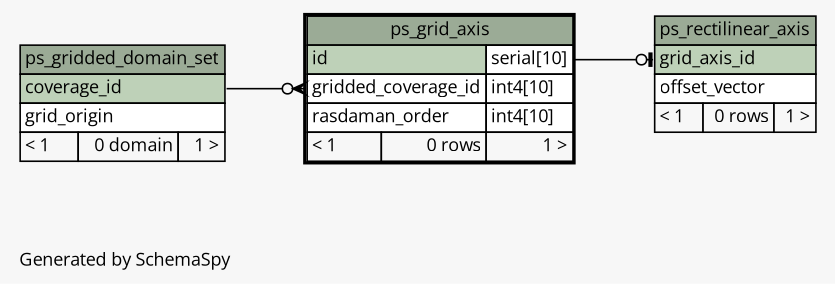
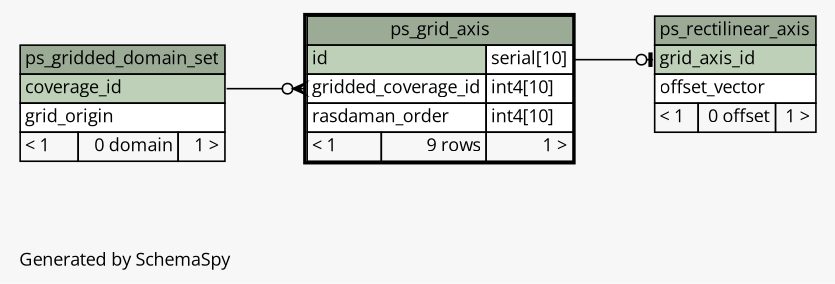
(742, 117) -> (739, 117)
(454, 146) -> (454, 146)
